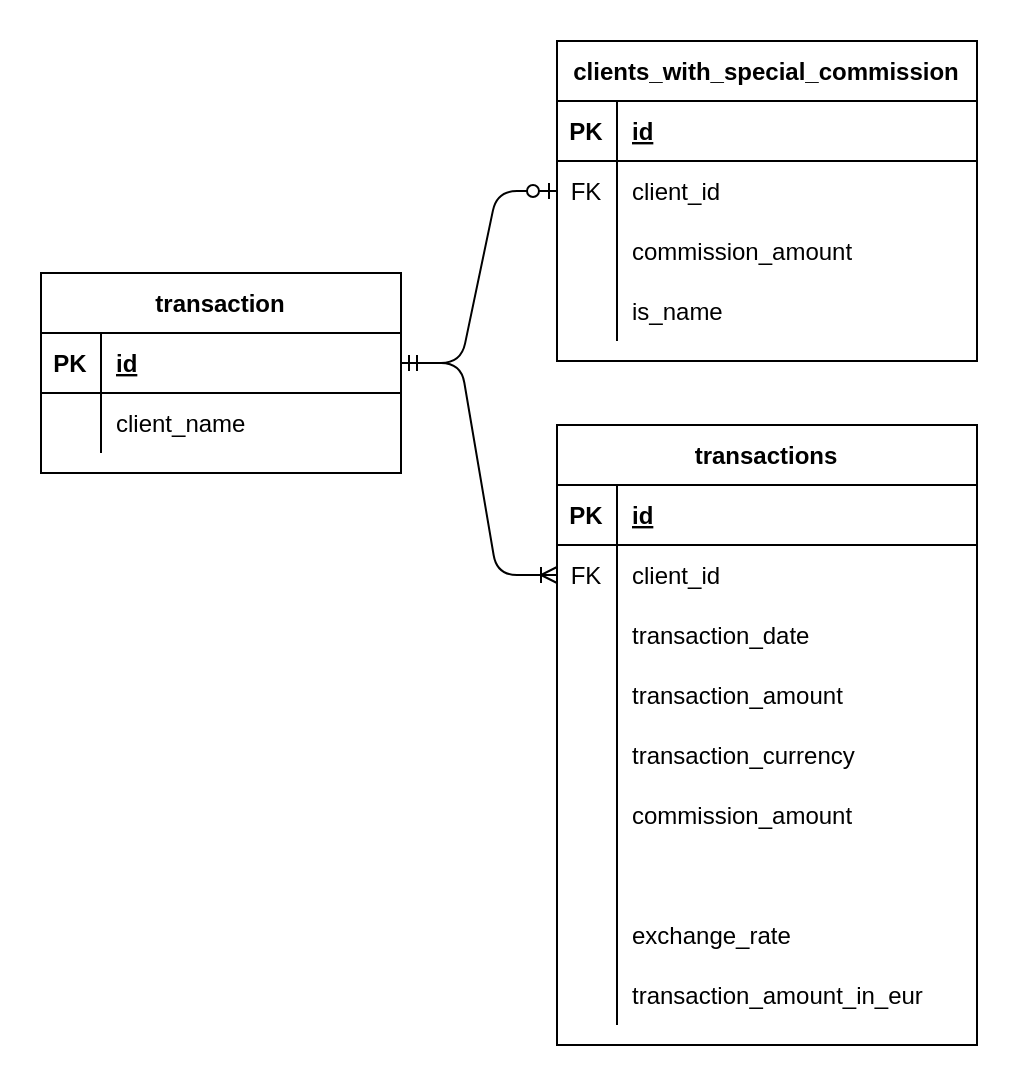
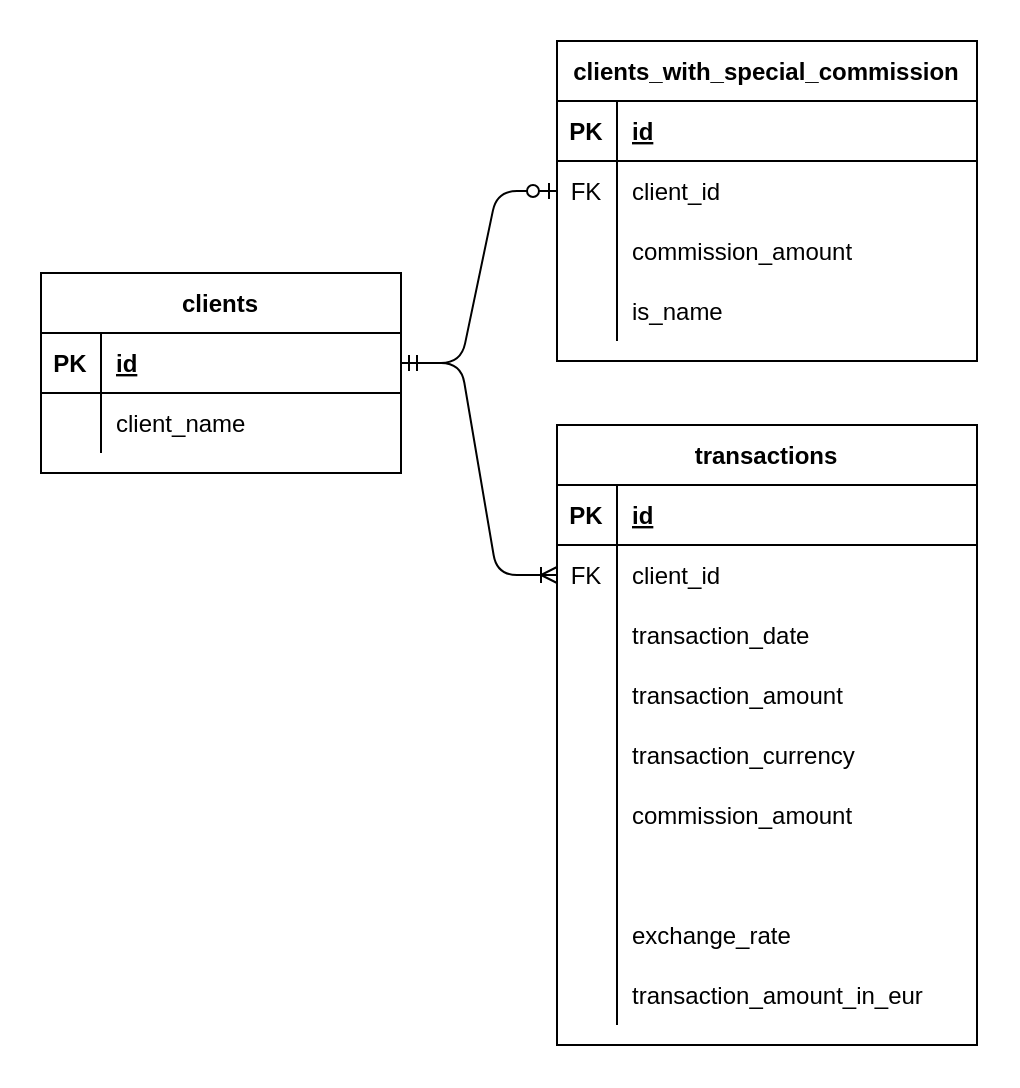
(220, 304) -> (220, 304)
